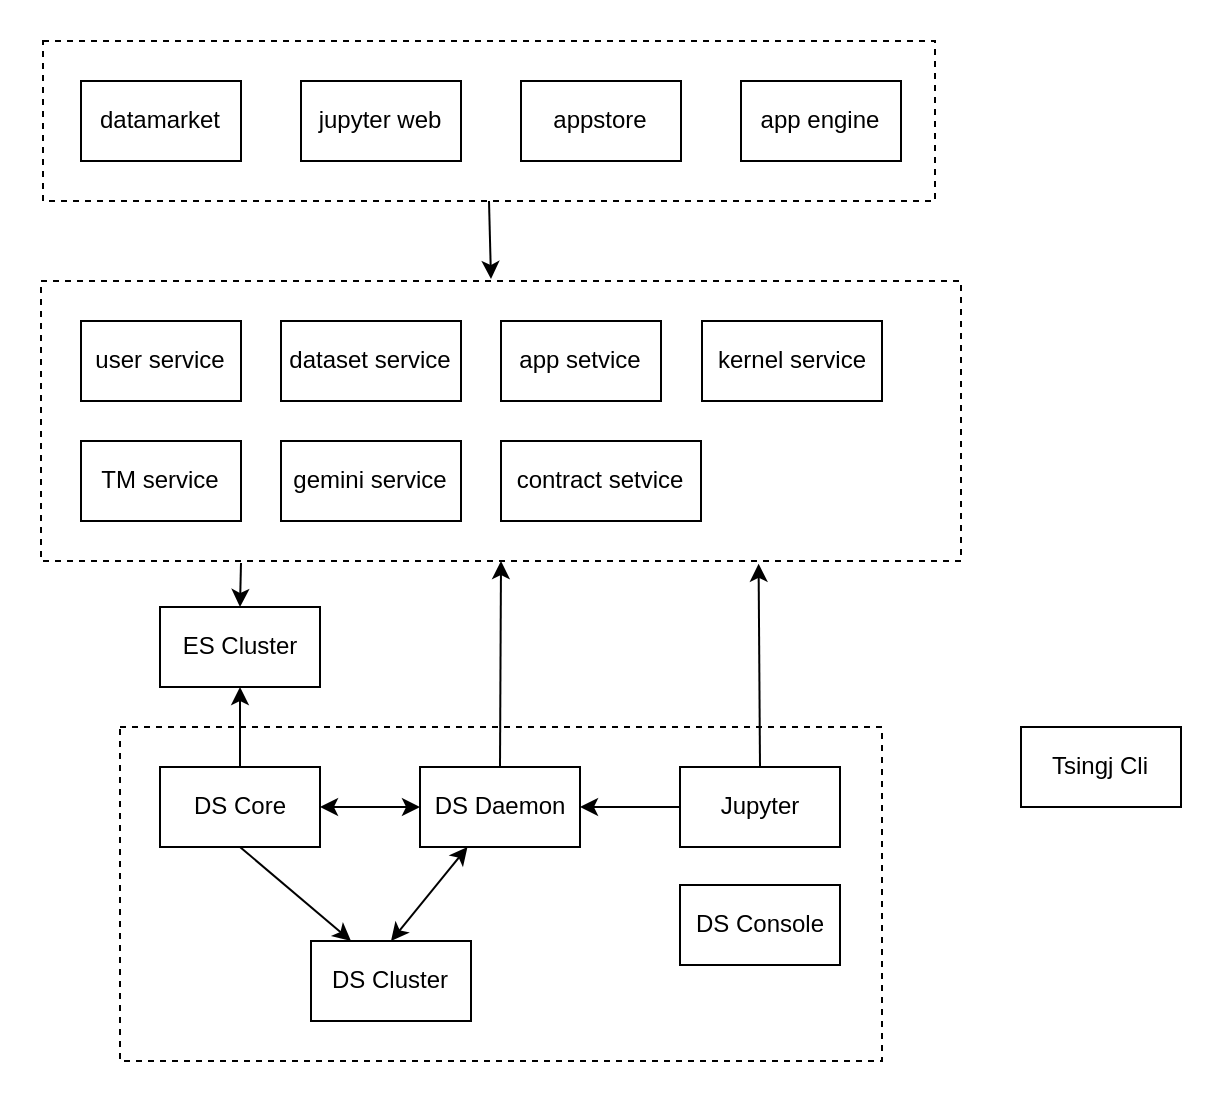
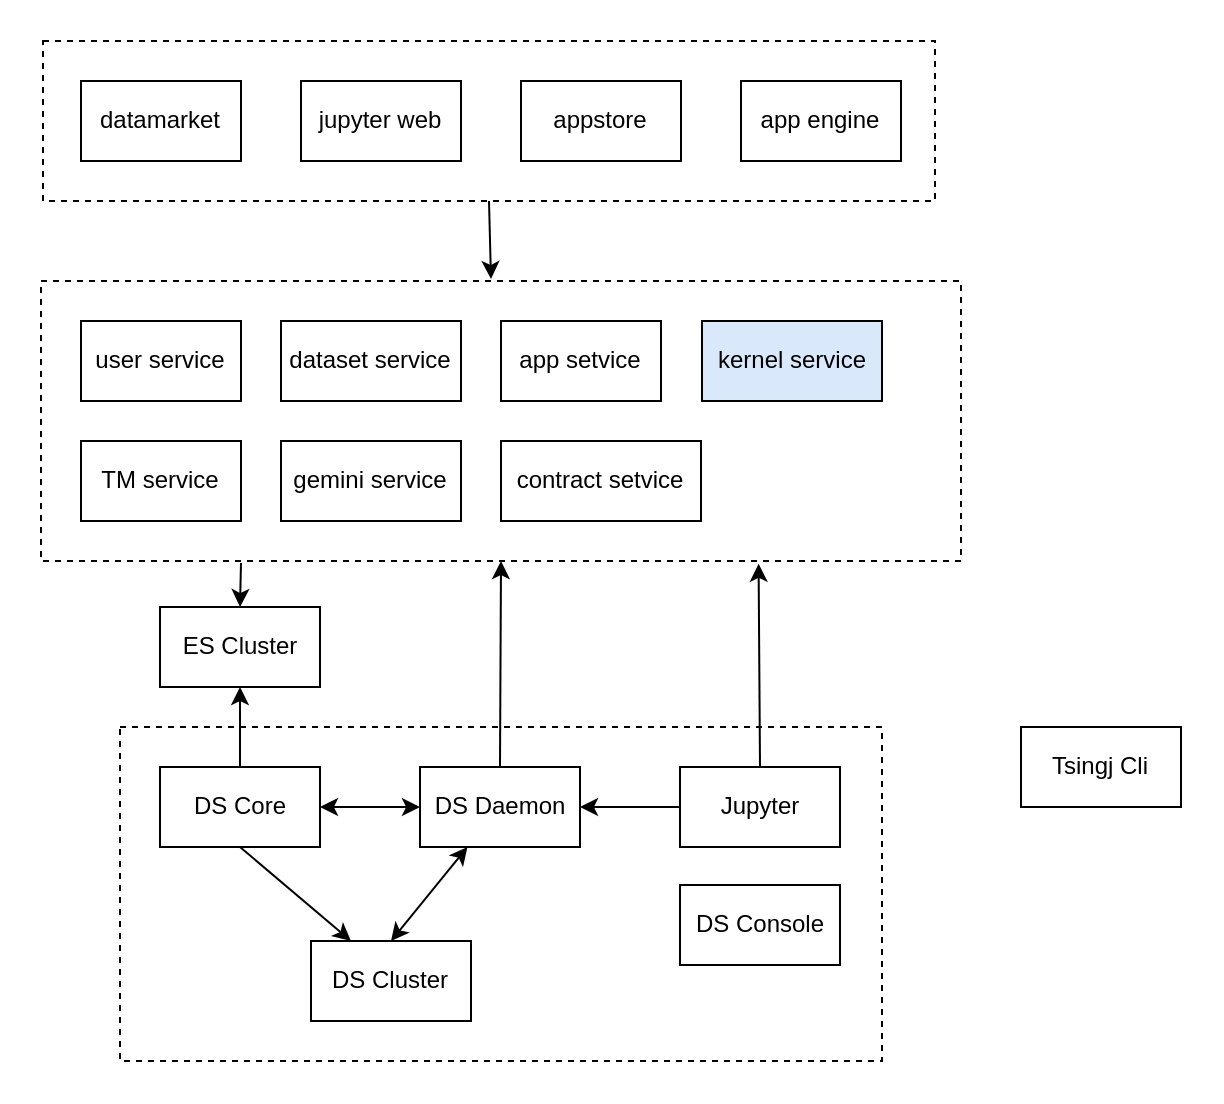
(792, 361) -> (792, 361)
